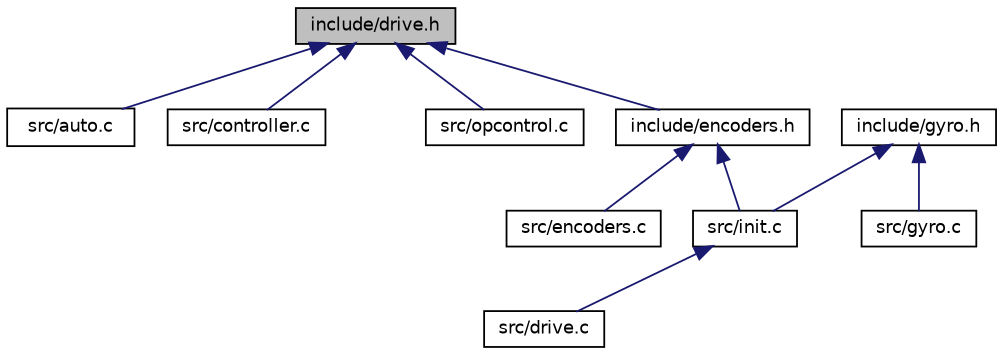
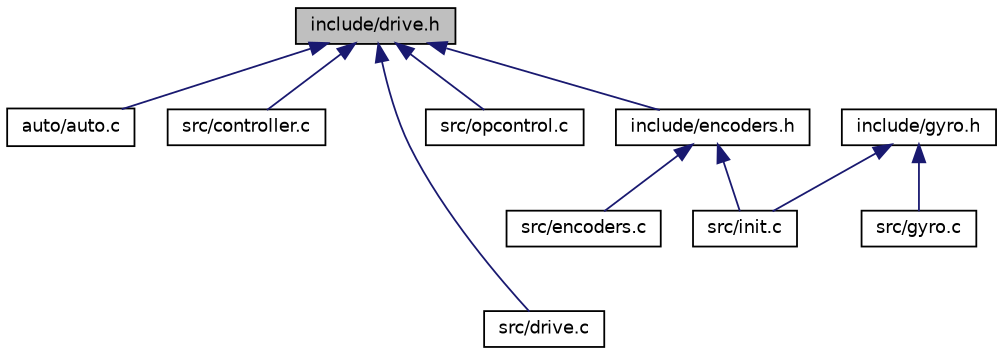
(71, 127) -> (71, 127)
(636, 283) -> (439, 196)
